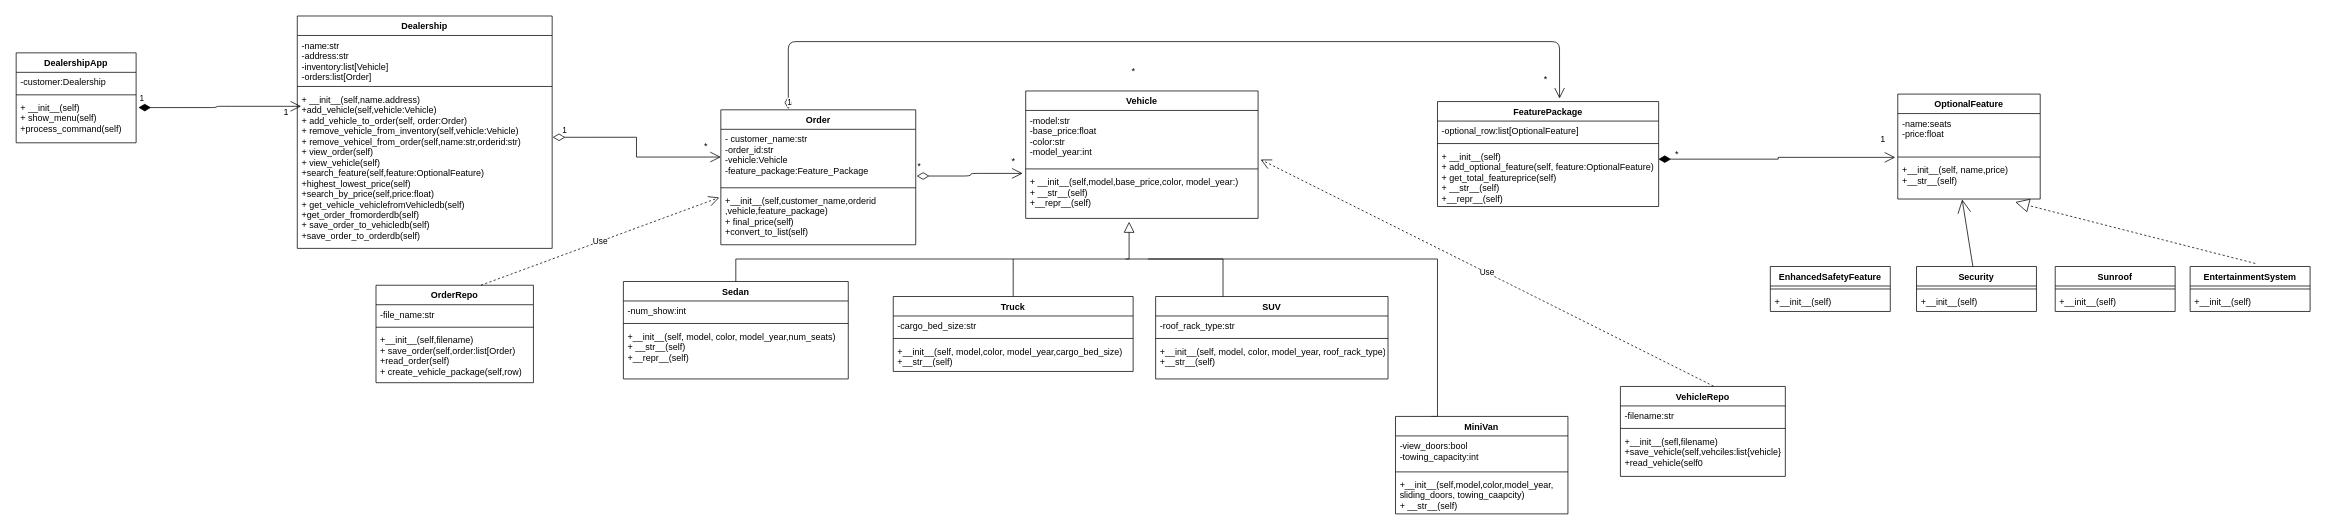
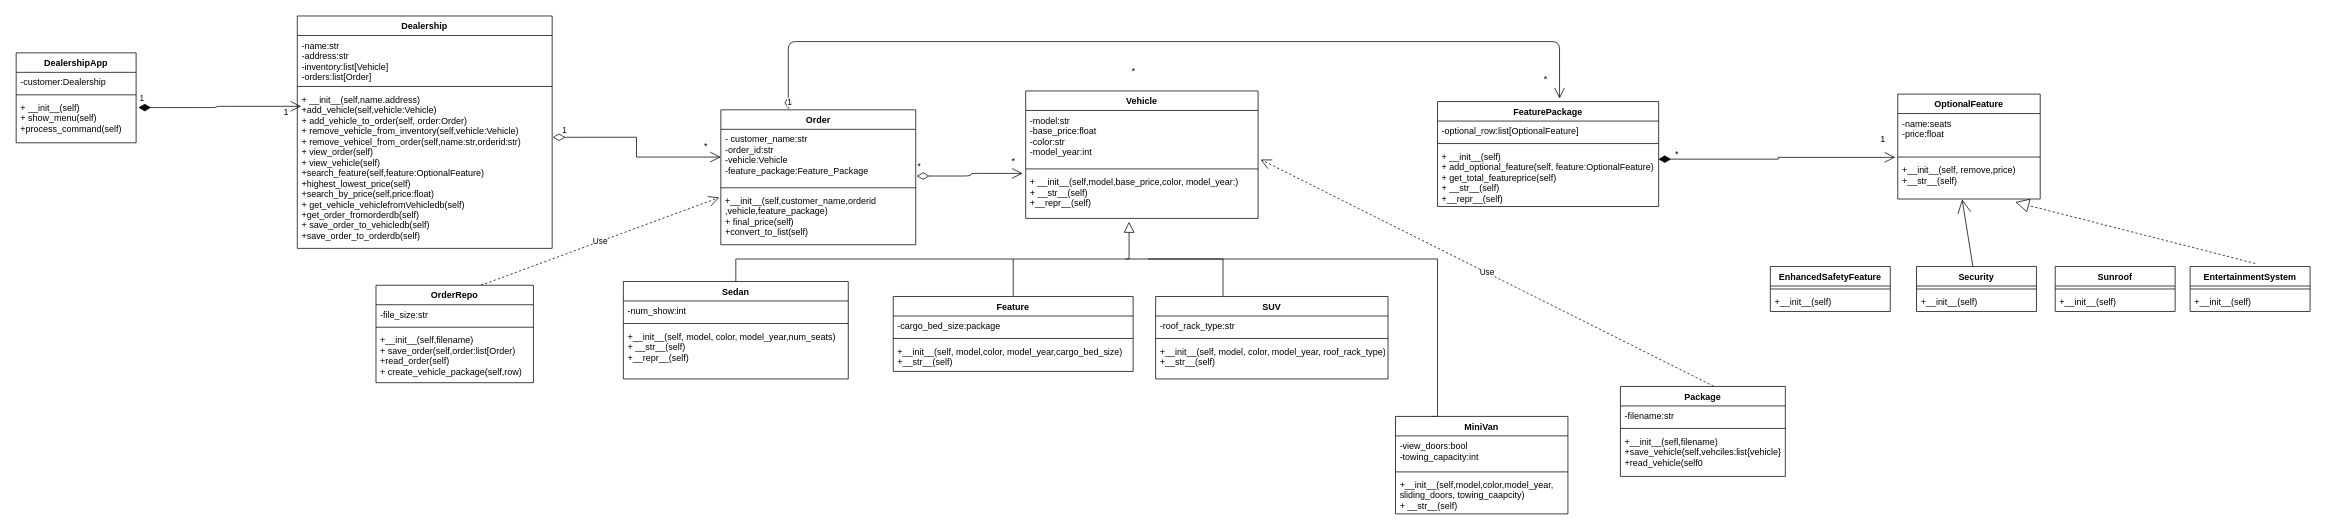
(1962, 170) -> (1967, 170)
(1013, 307) -> (1013, 307)
(411, 315) -> (410, 315)
(943, 326) -> (953, 326)
(1703, 397) -> (1703, 397)
